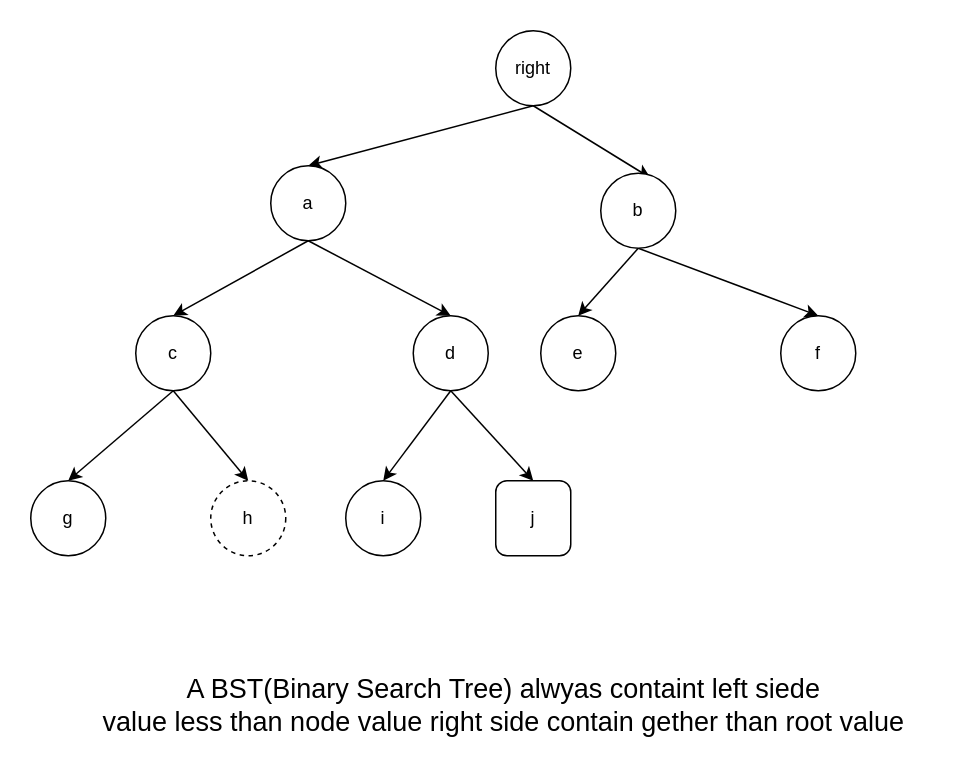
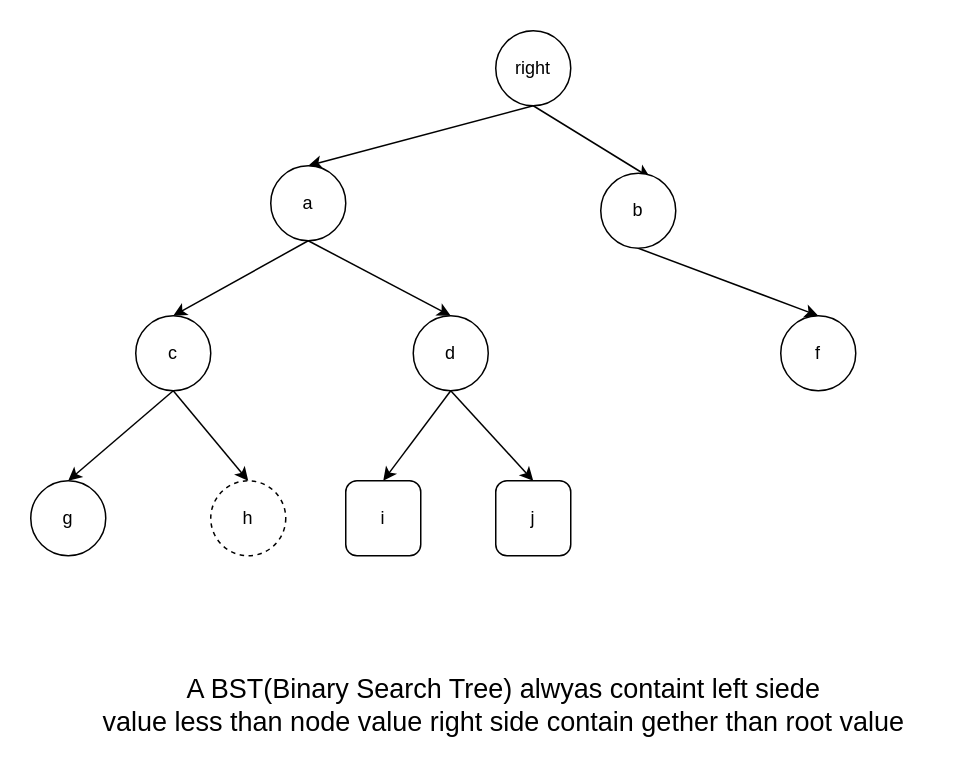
(611, 278) -> none
(578, 353) -> none
(383, 518) -> (383, 518)
